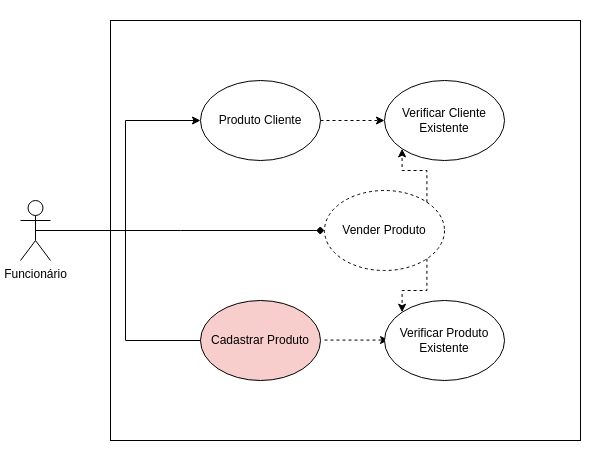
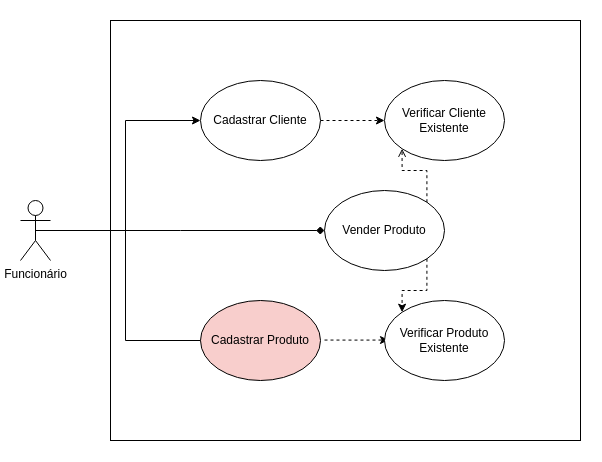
(261, 121) -> (261, 121)
(402, 157) -> (402, 155)
(385, 231) -> (385, 231)
